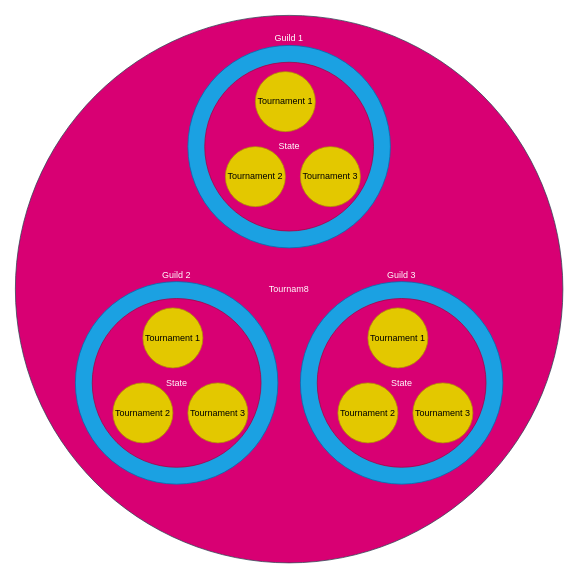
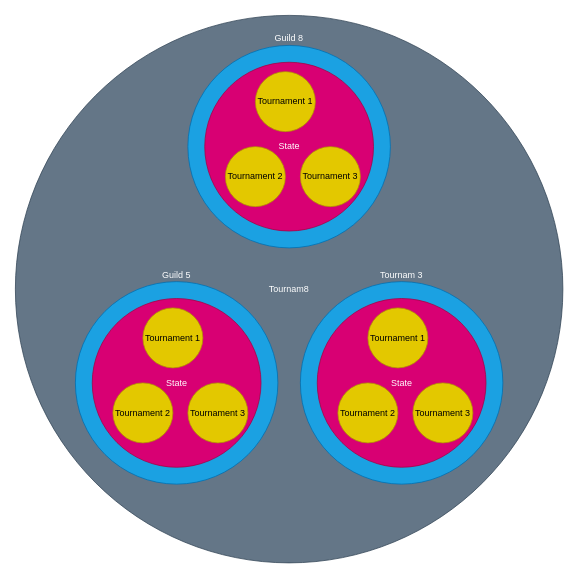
(289, 38) -> (289, 38)
(177, 274) -> (177, 274)
(402, 274) -> (402, 274)
(289, 289) -> (289, 289)
